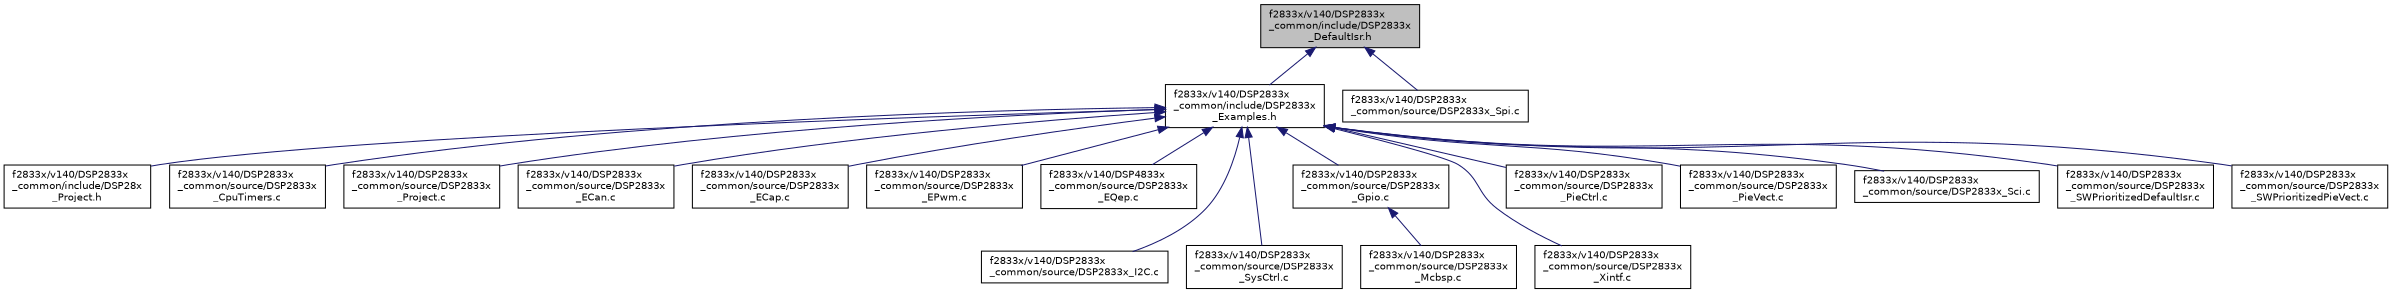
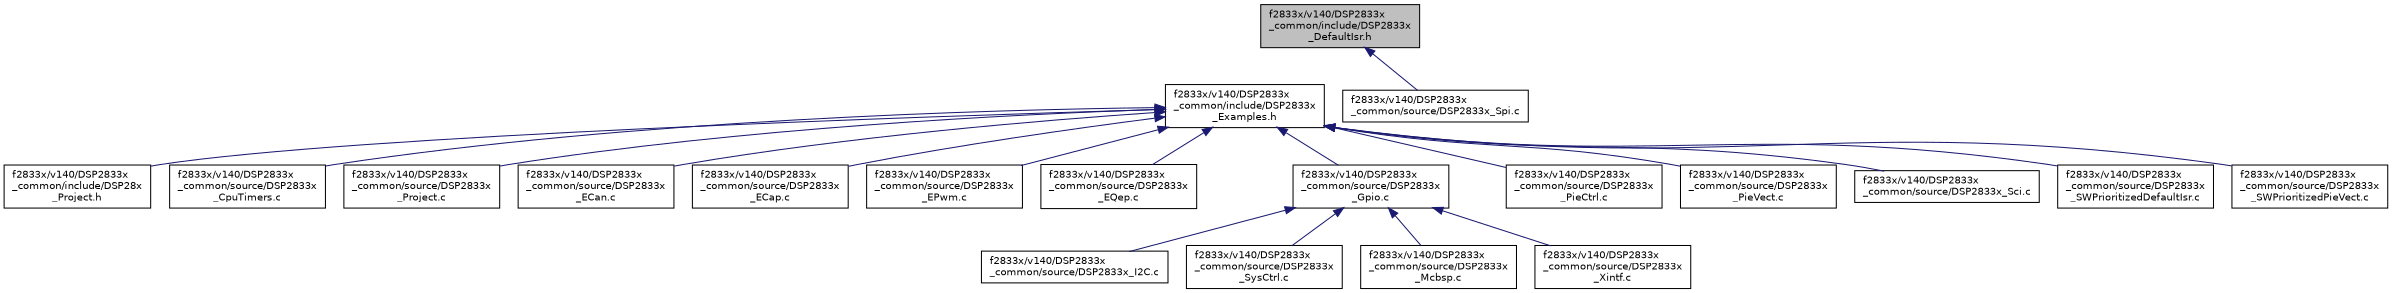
(1289, 69) -> none
(1460, 166) -> (1497, 228)
(1119, 187) -> (1119, 187)
(1255, 192) -> (1314, 230)
(1204, 211) -> (1207, 231)
